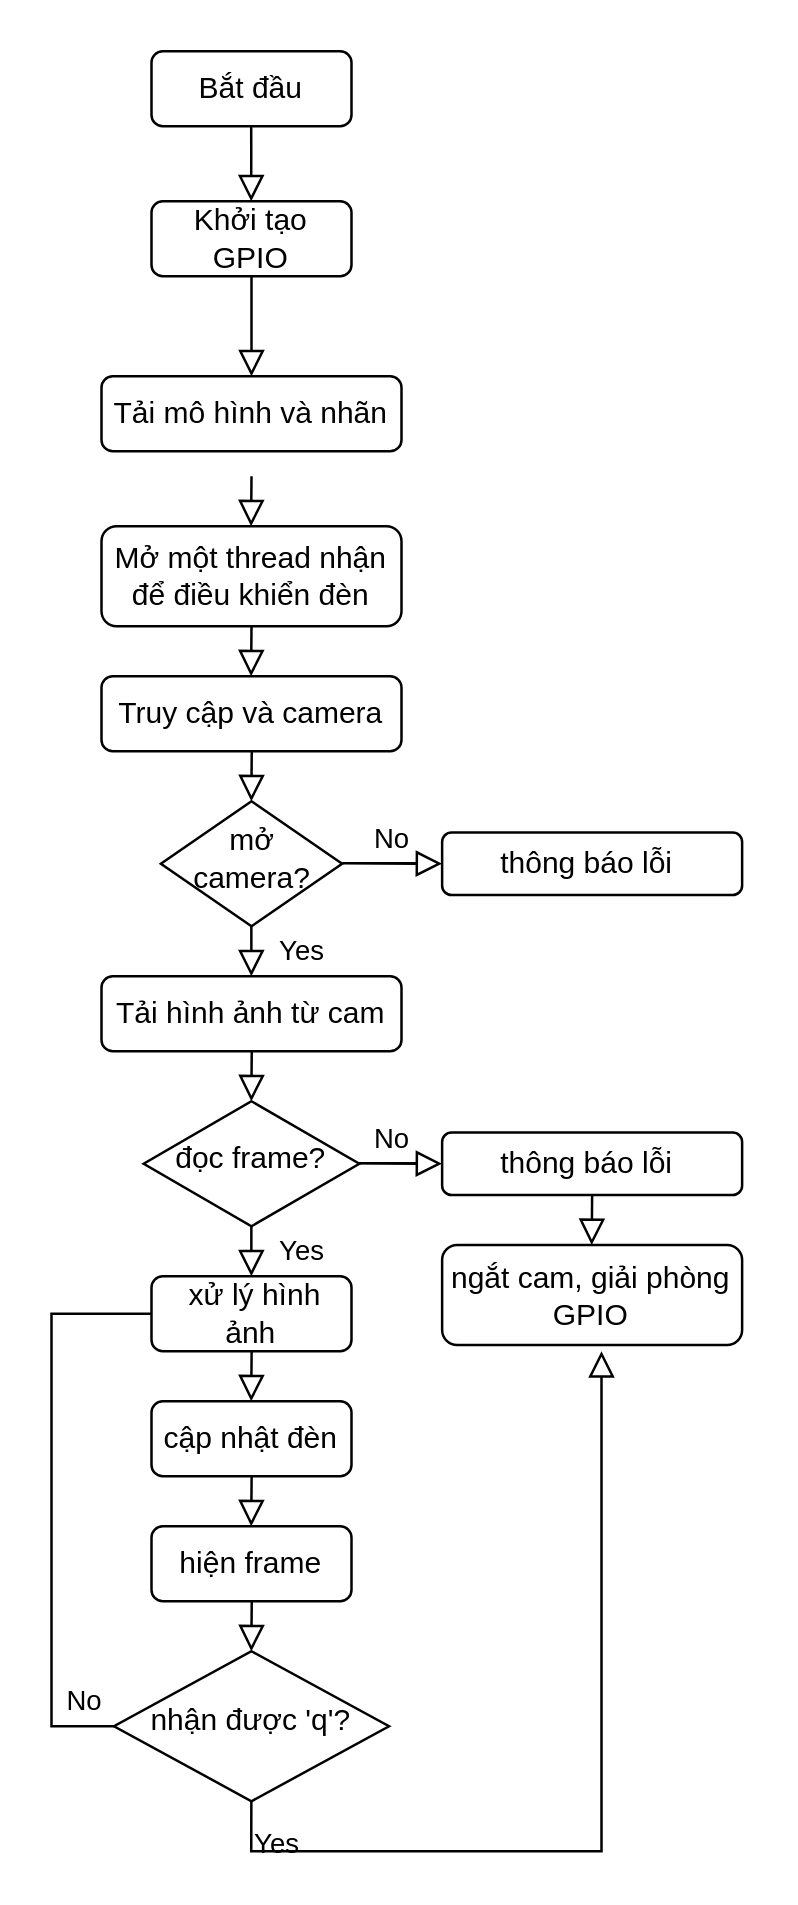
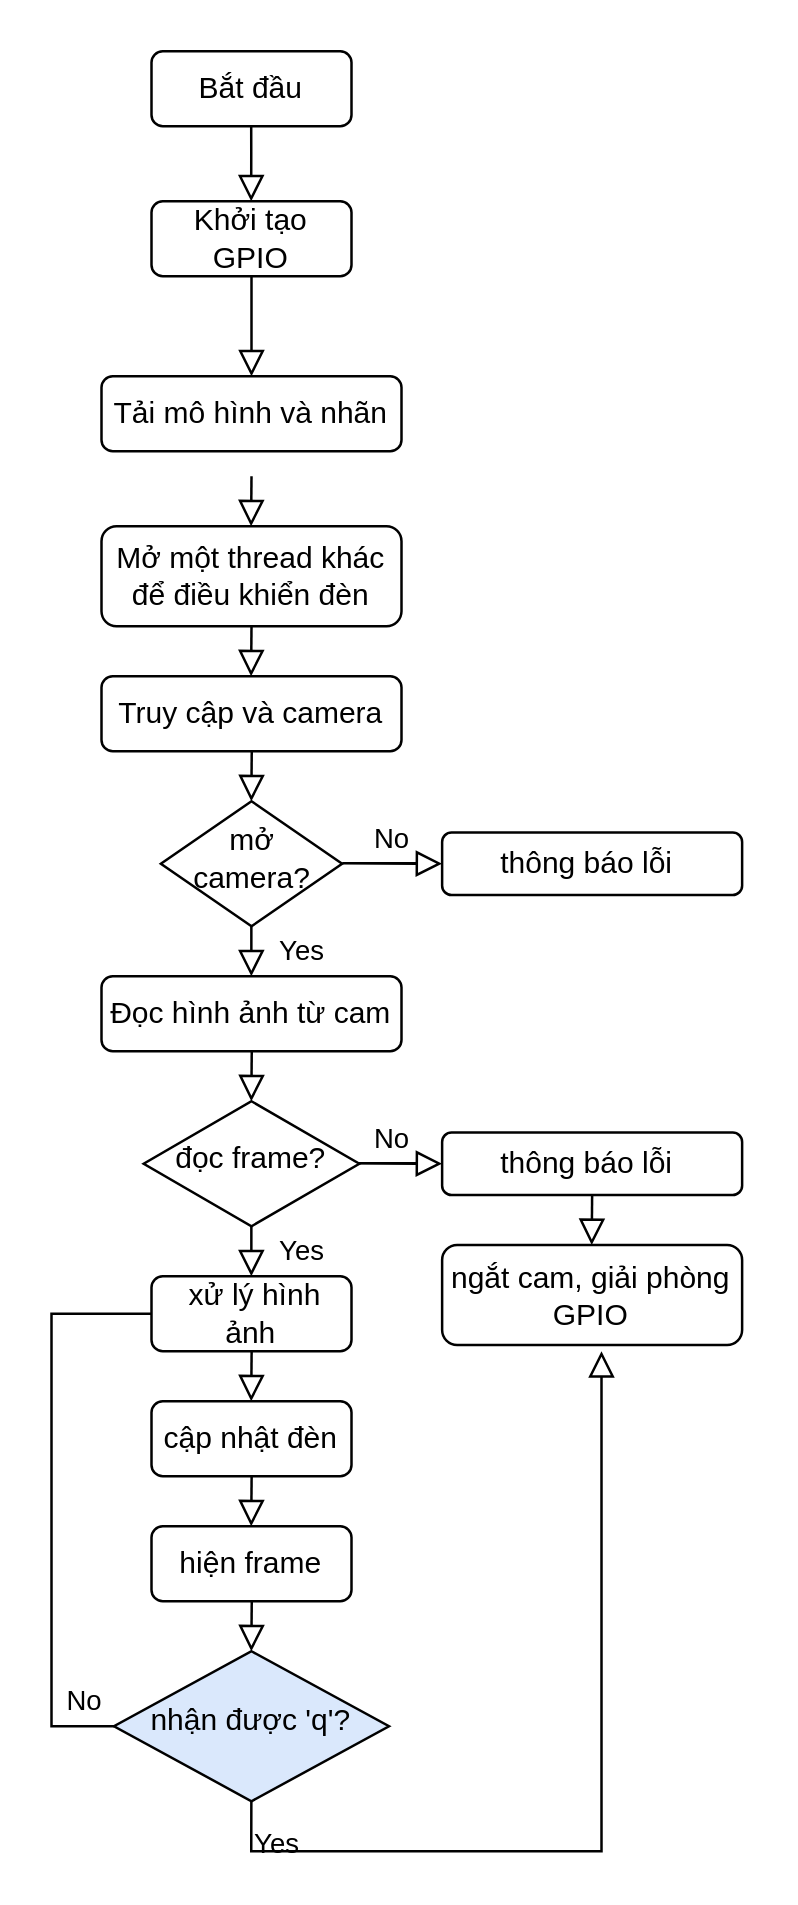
(251, 576) -> (251, 576)
(251, 1014) -> (251, 1014)
(251, 1726) -> (251, 1726)
